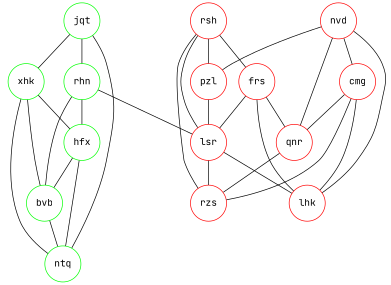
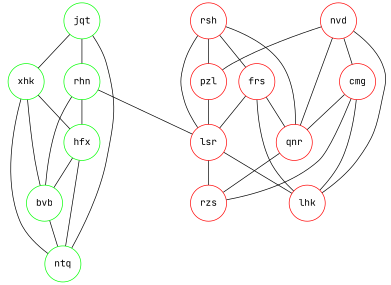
(179, 111) -> (280, 62)
